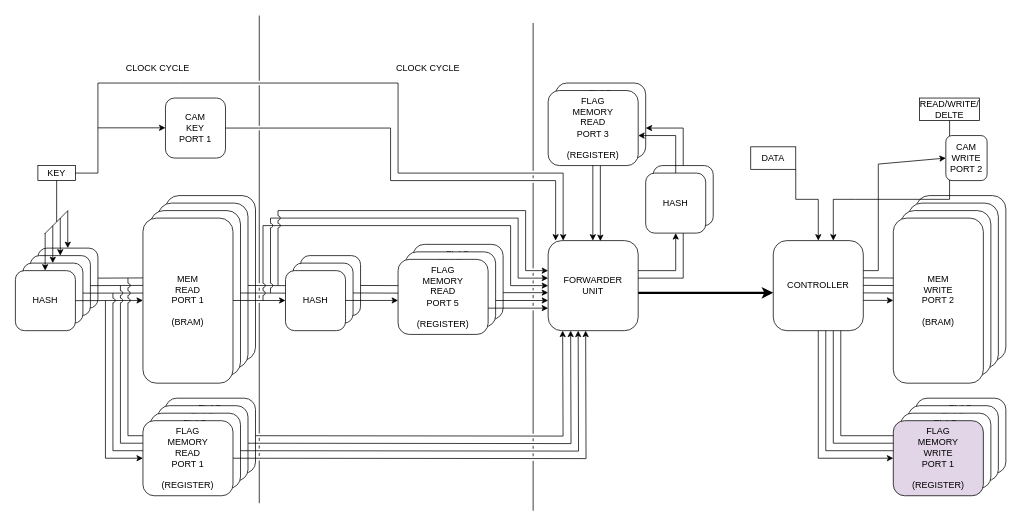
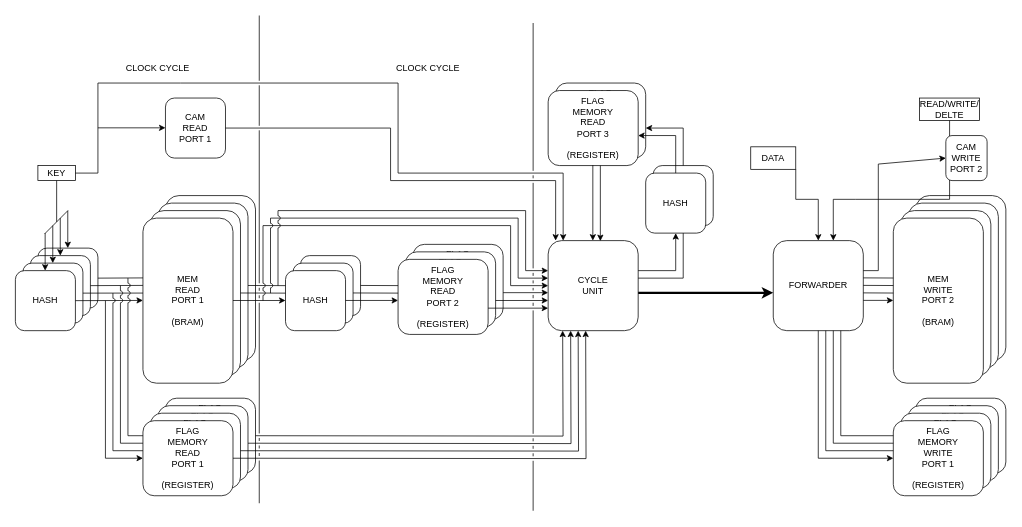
(195, 128) -> (195, 128)
(593, 285) -> (593, 285)
(818, 285) -> (818, 285)
(443, 297) -> (443, 297)
(938, 458) -> (938, 458)
